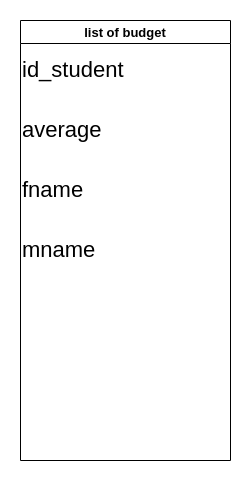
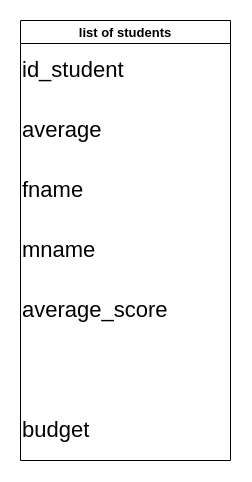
(125, 33) -> (125, 33)
none -> (126, 311)
none -> (126, 431)
